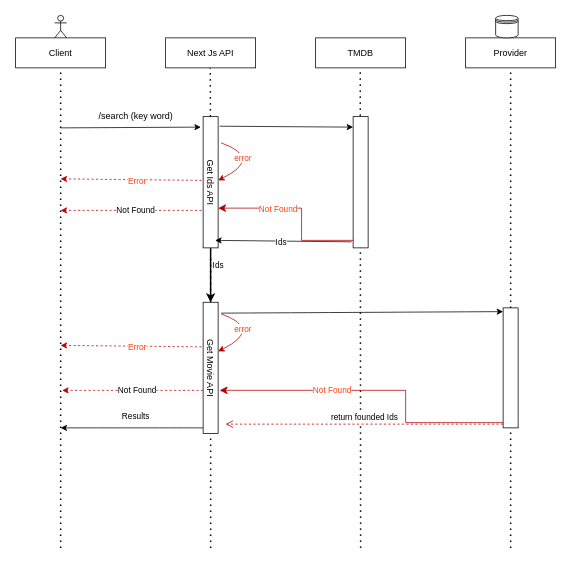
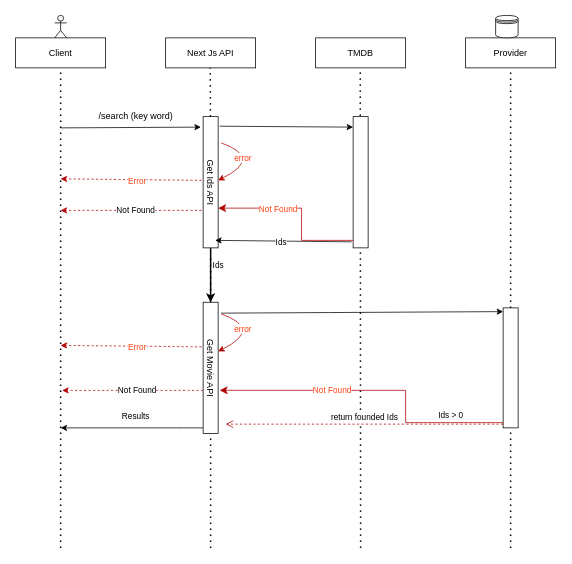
none -> (450, 415)
